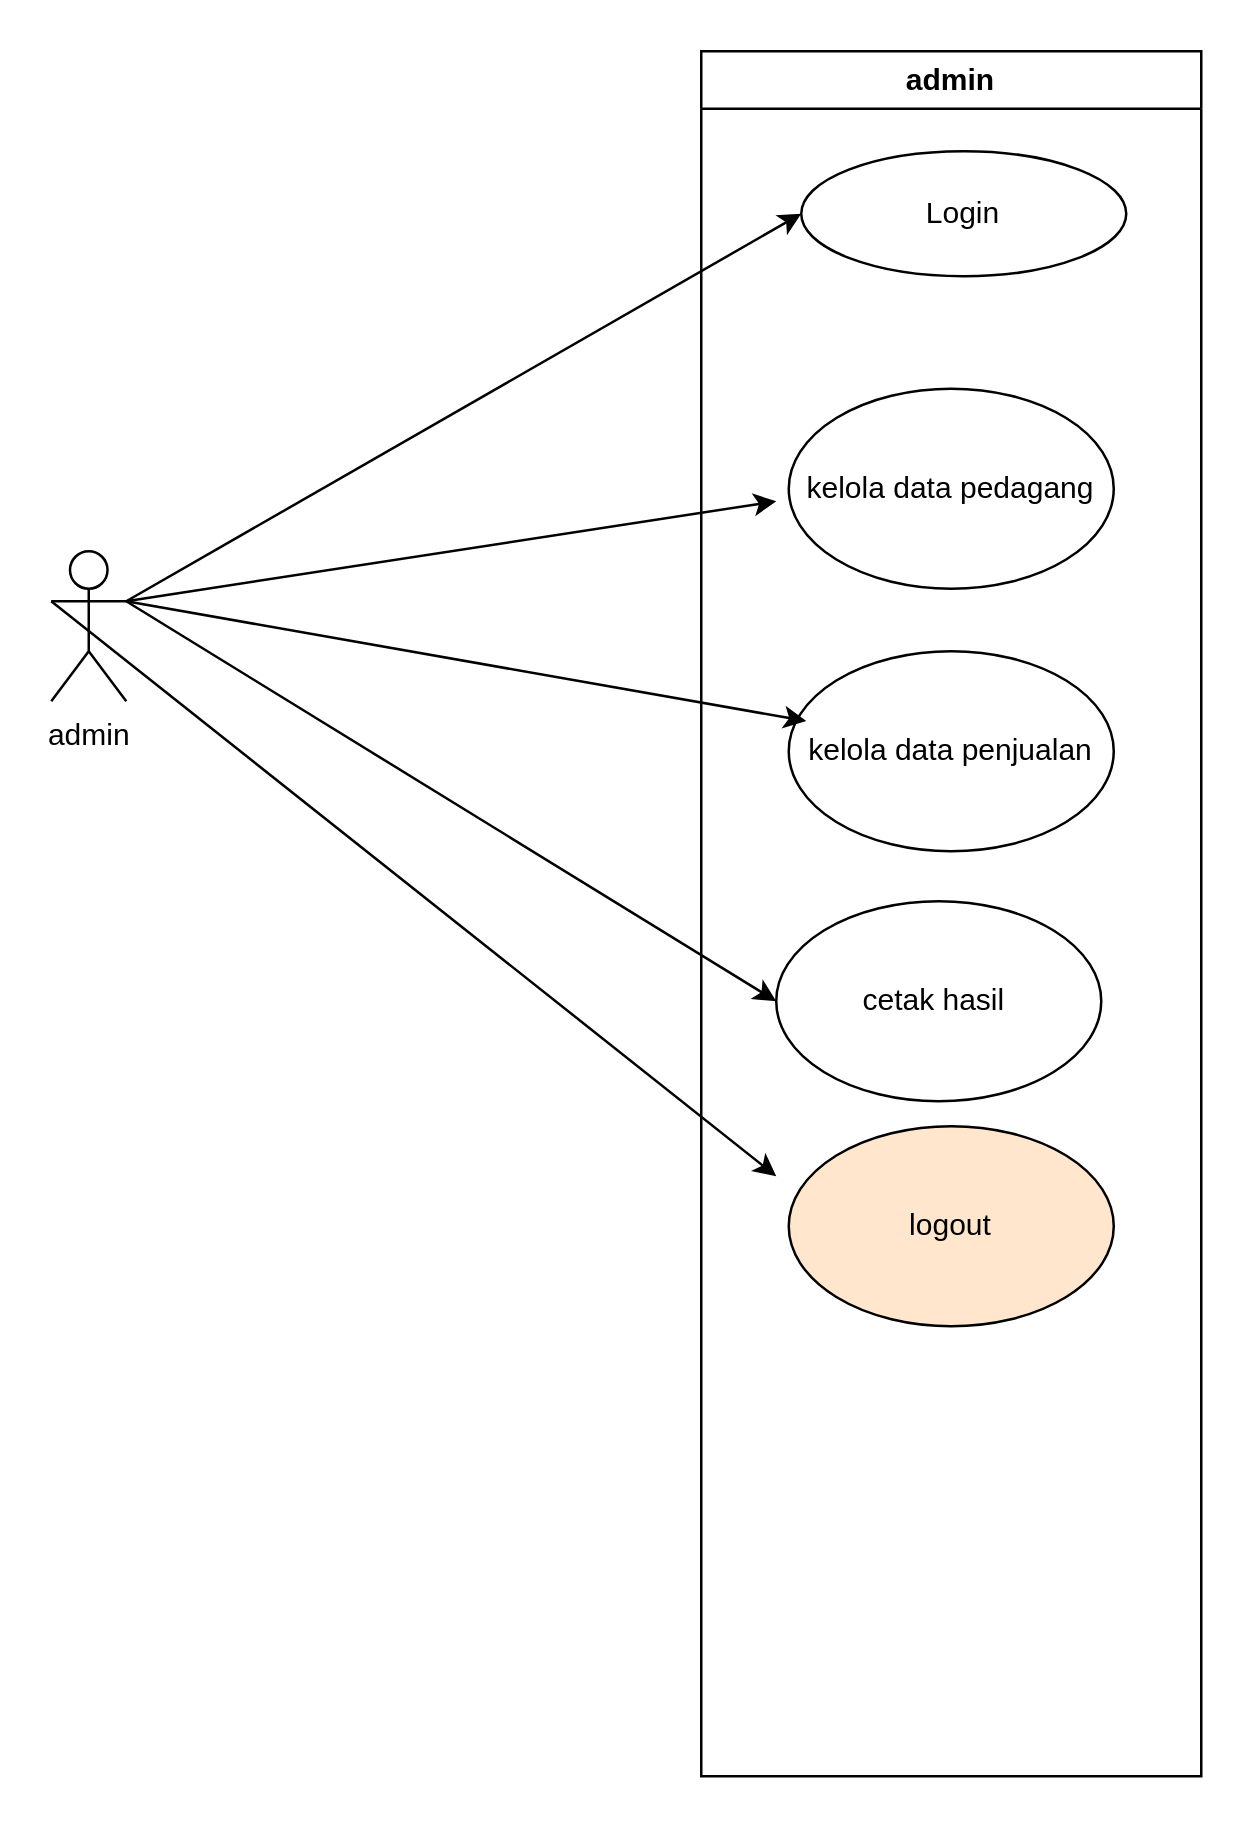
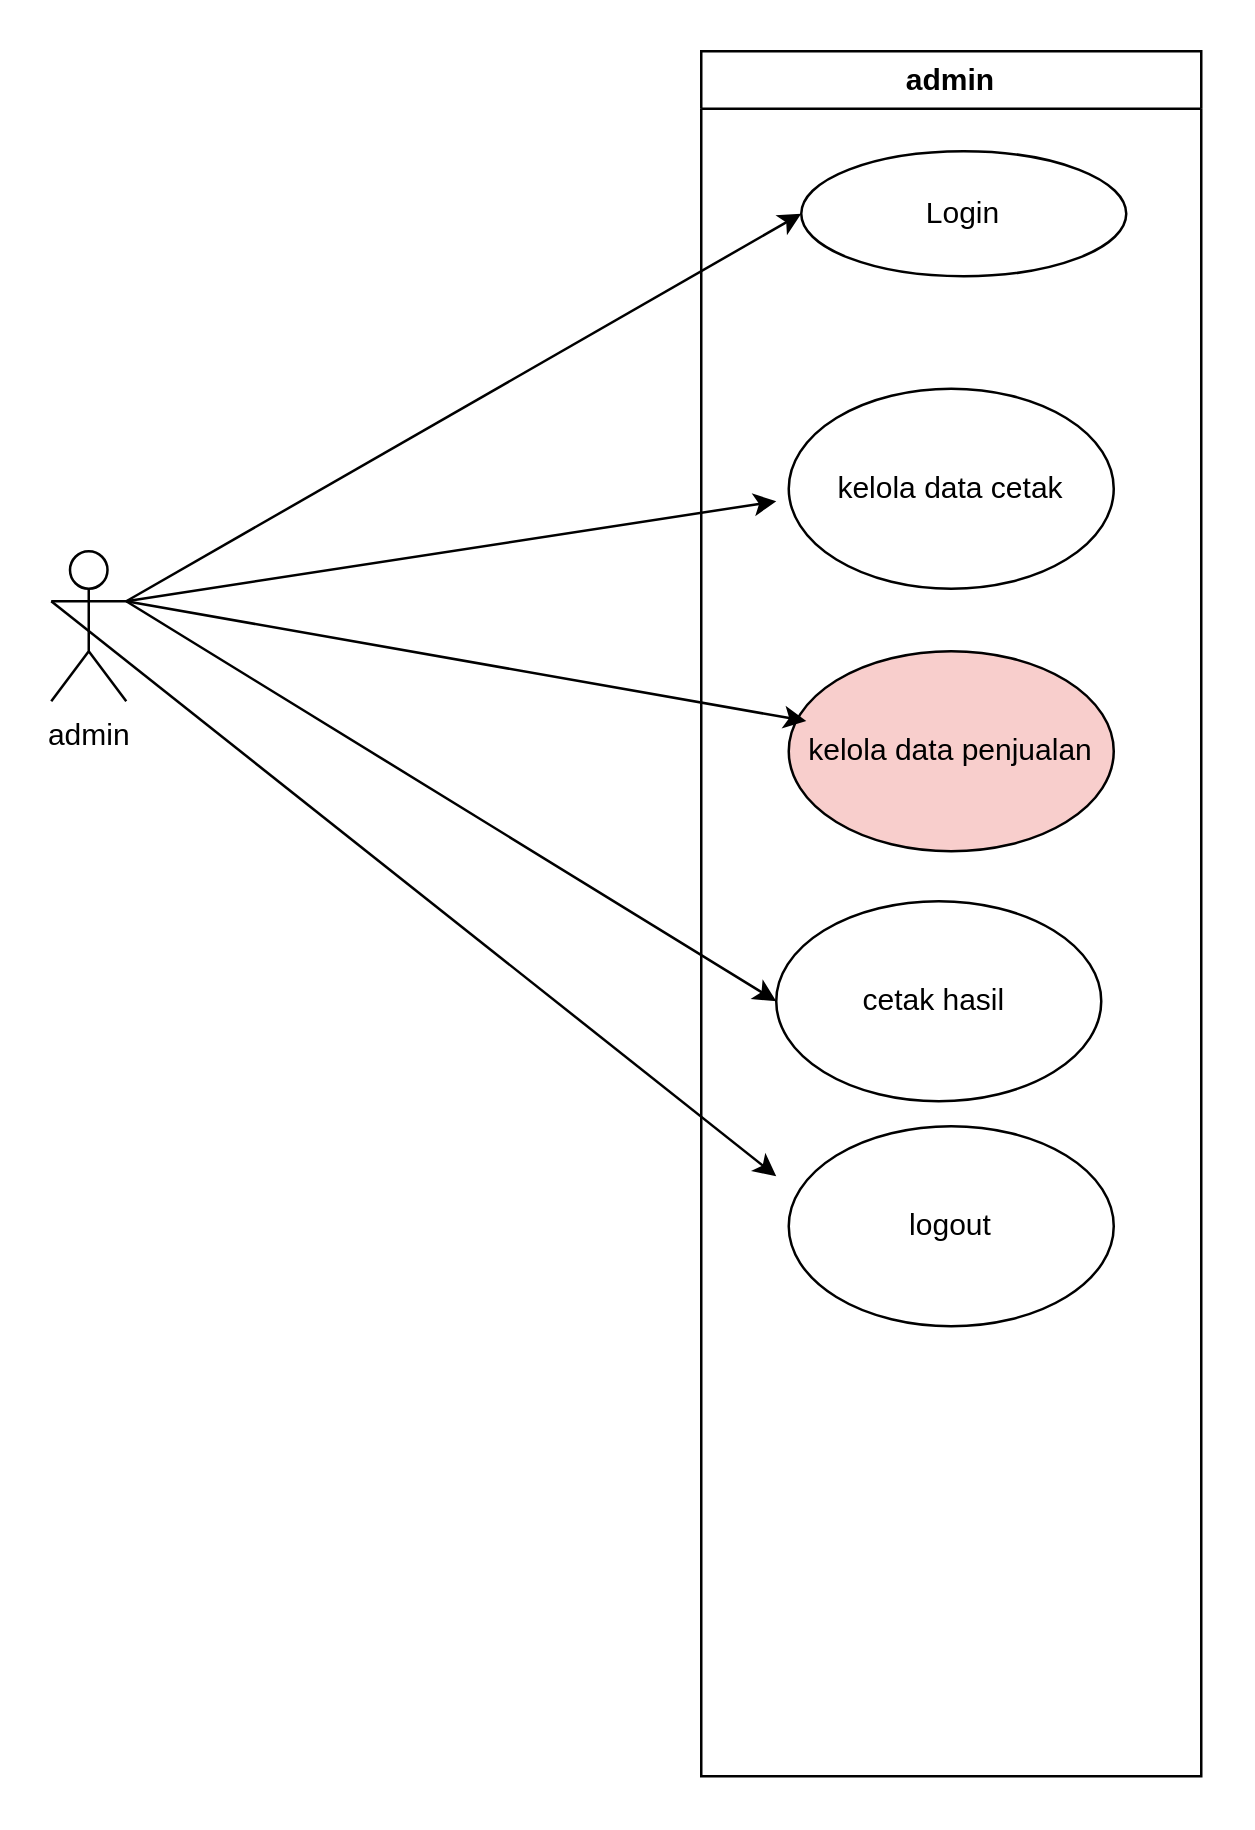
(951, 489) -> (951, 489)
(951, 751) -> (951, 751)
(951, 1226) -> (951, 1226)
